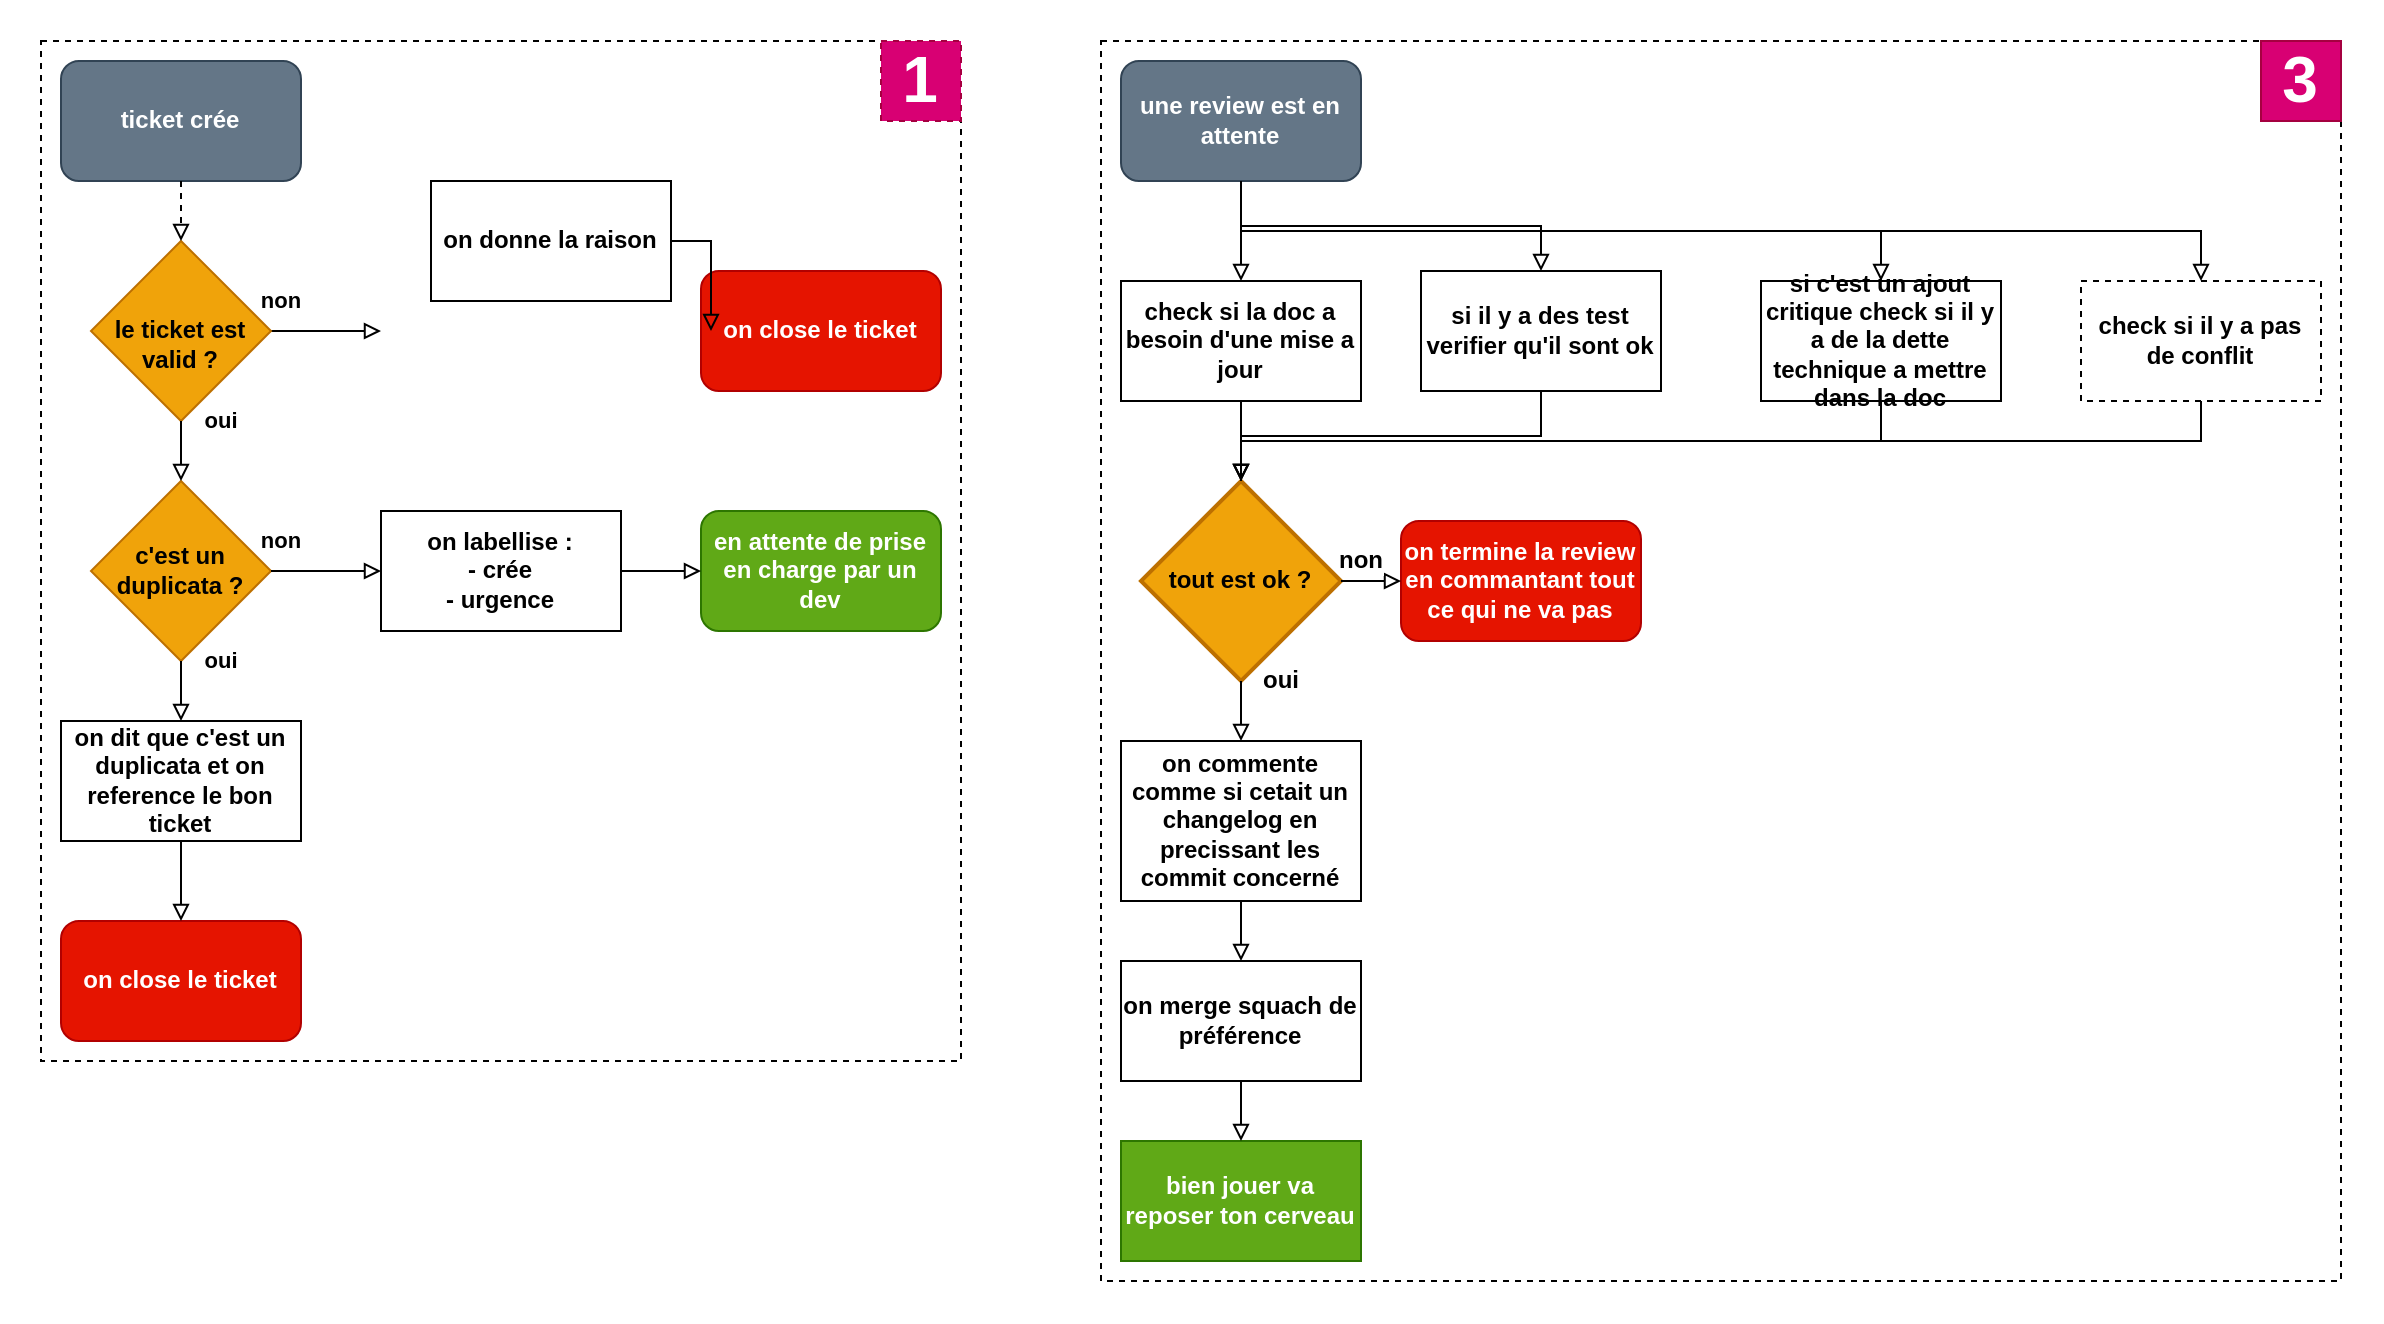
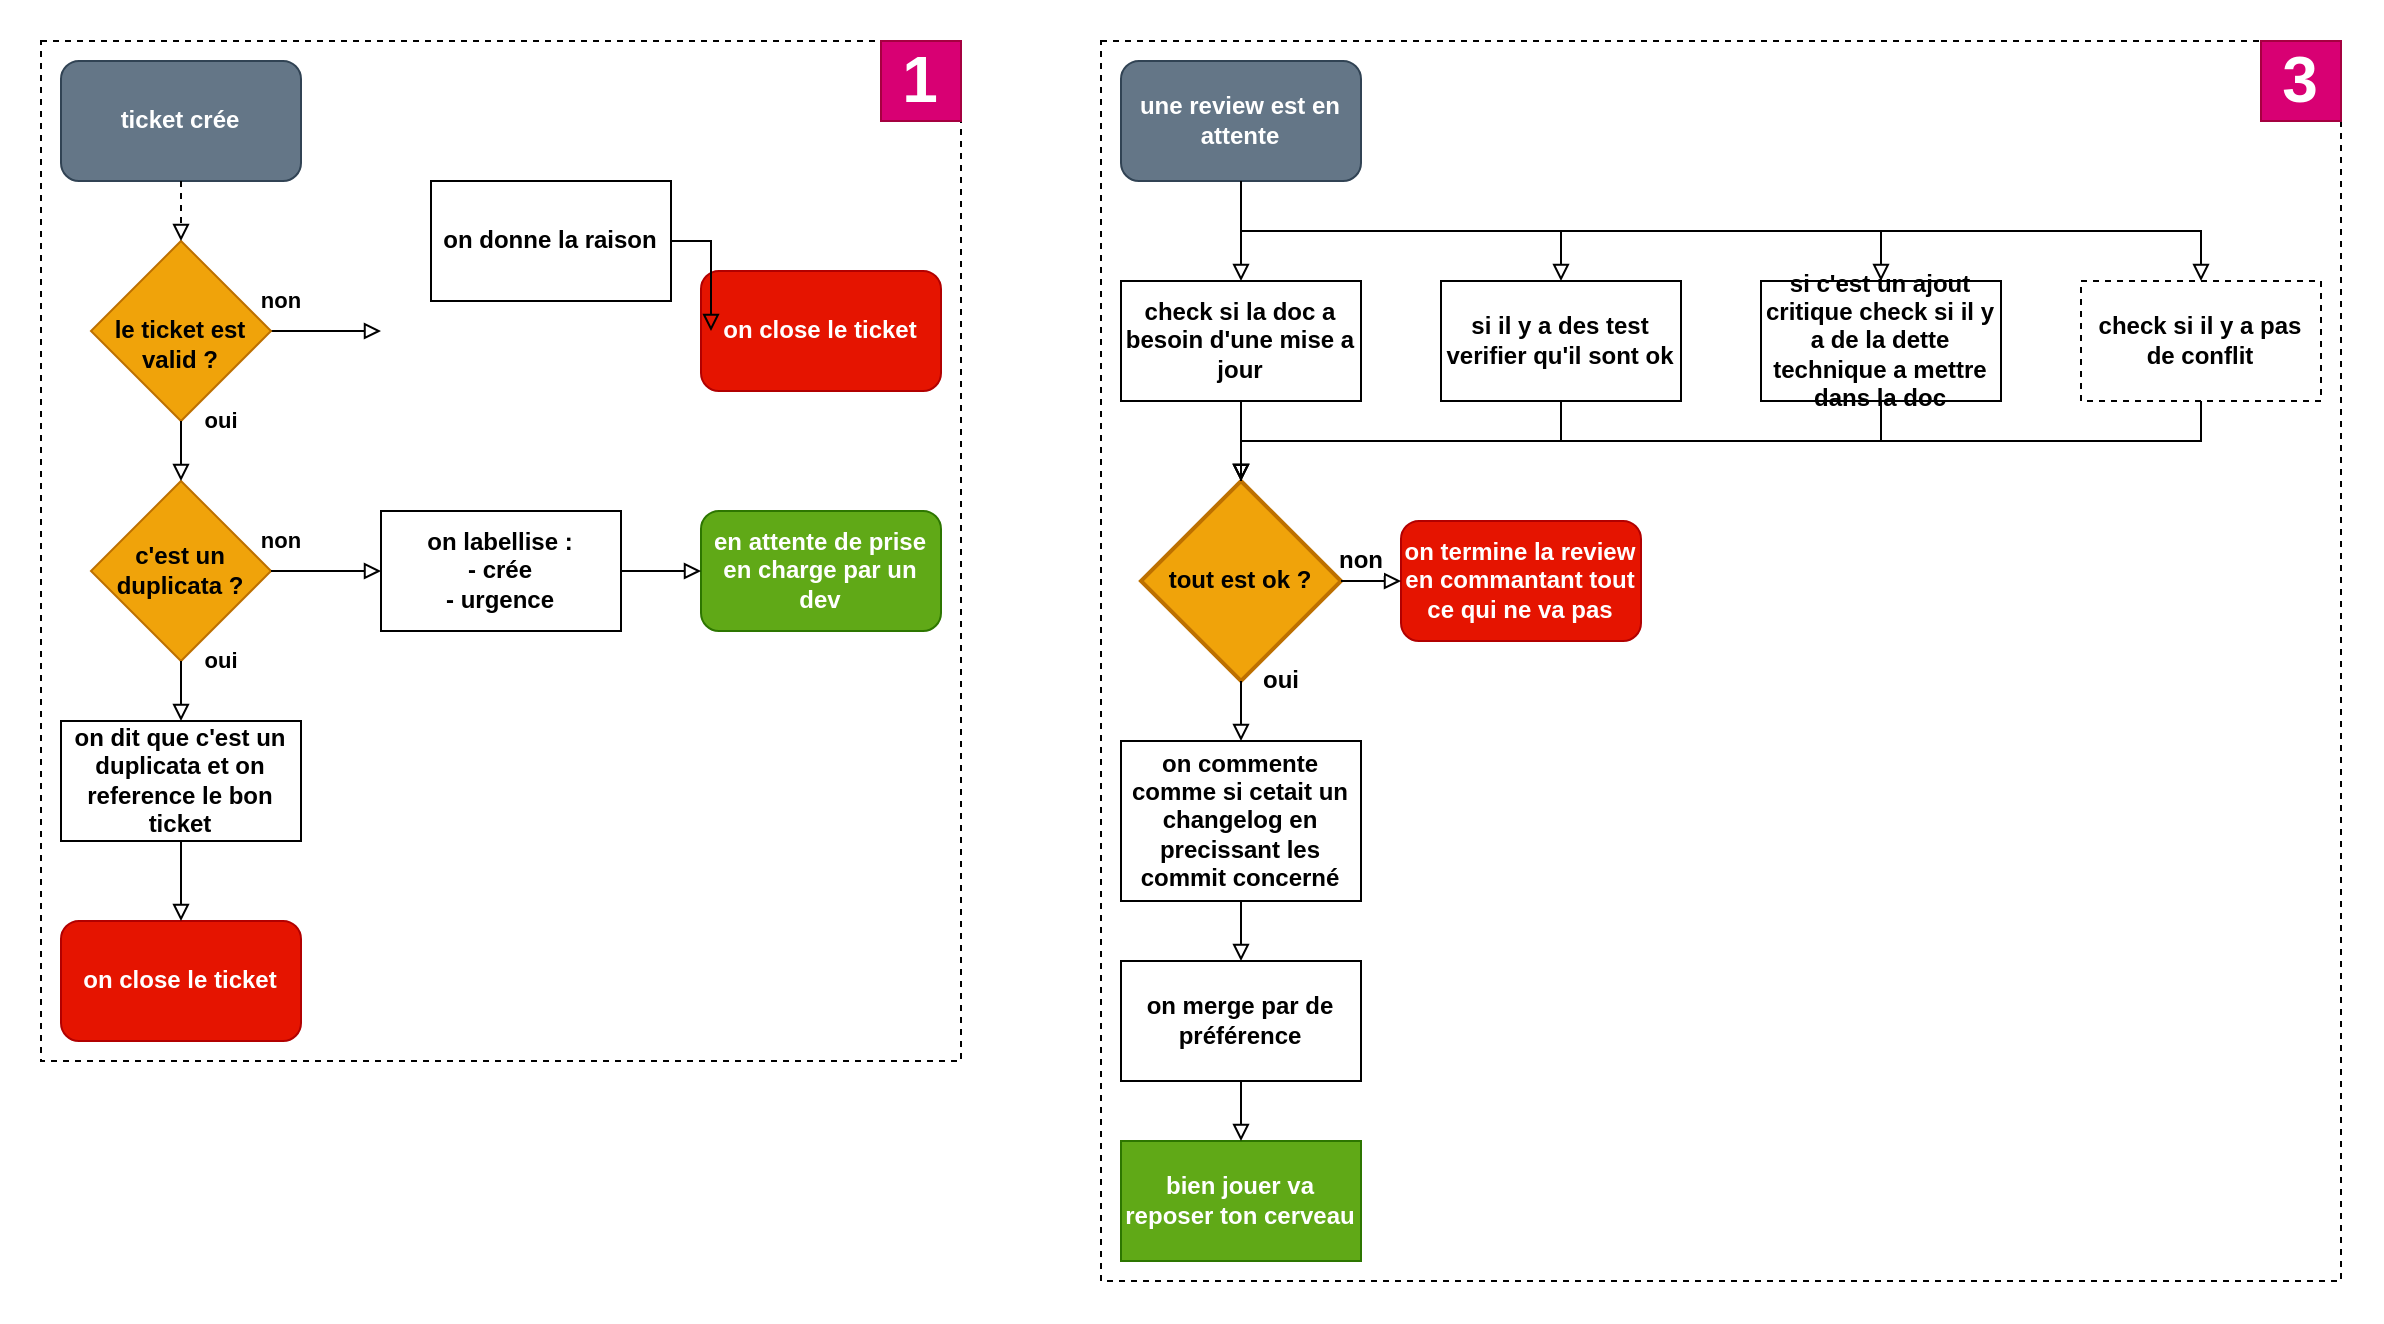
(921, 81) -> (921, 81)
(1541, 331) -> (1561, 341)
(1241, 1021) -> (1241, 1021)
